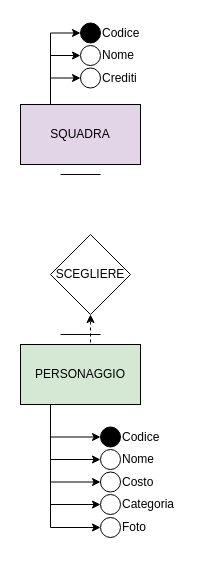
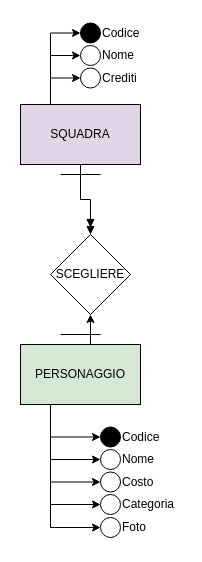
none -> (81, 197)
(91, 336) -> (91, 336)
